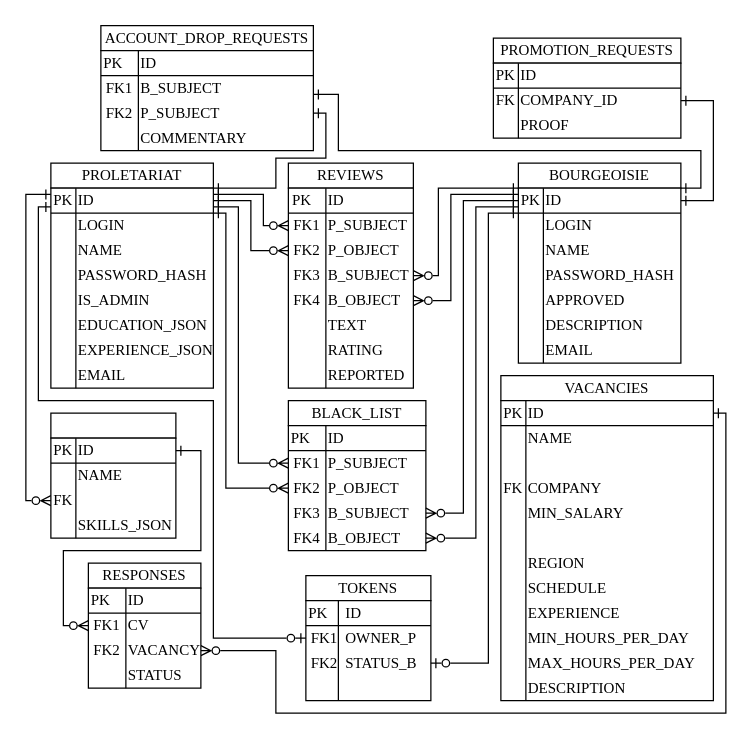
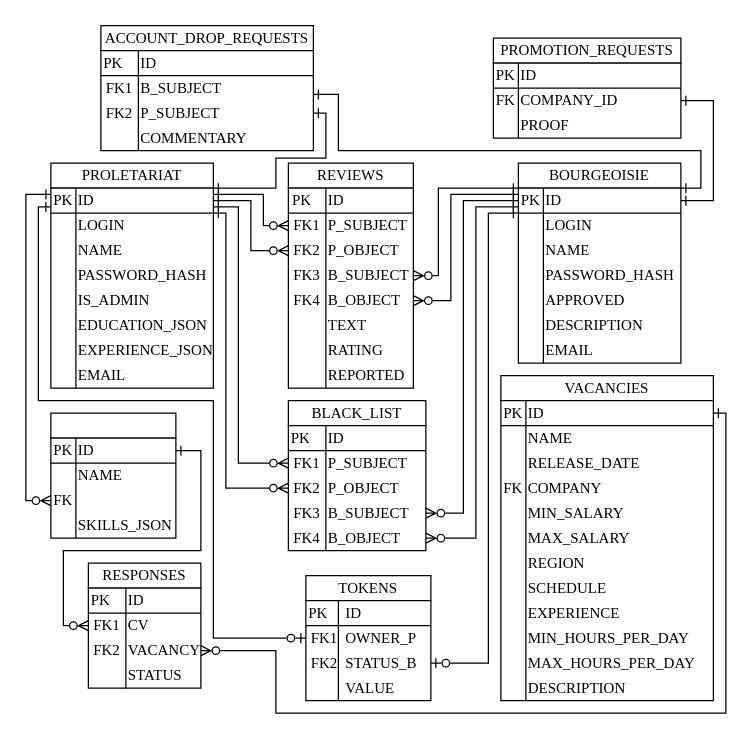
none -> (588, 463)
none -> (588, 538)
none -> (381, 688)
